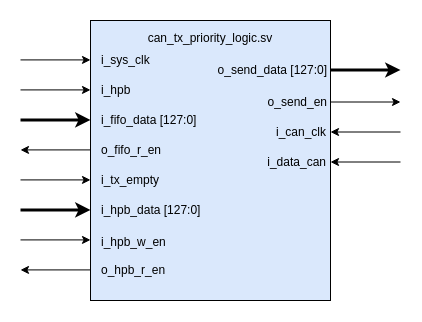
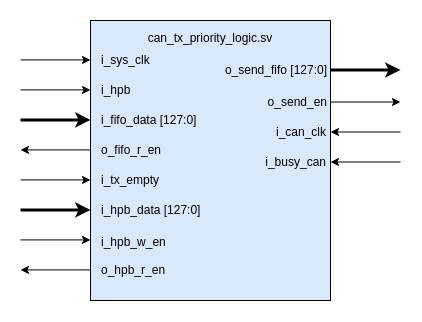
(267, 71) -> (268, 71)
(294, 163) -> (294, 163)
